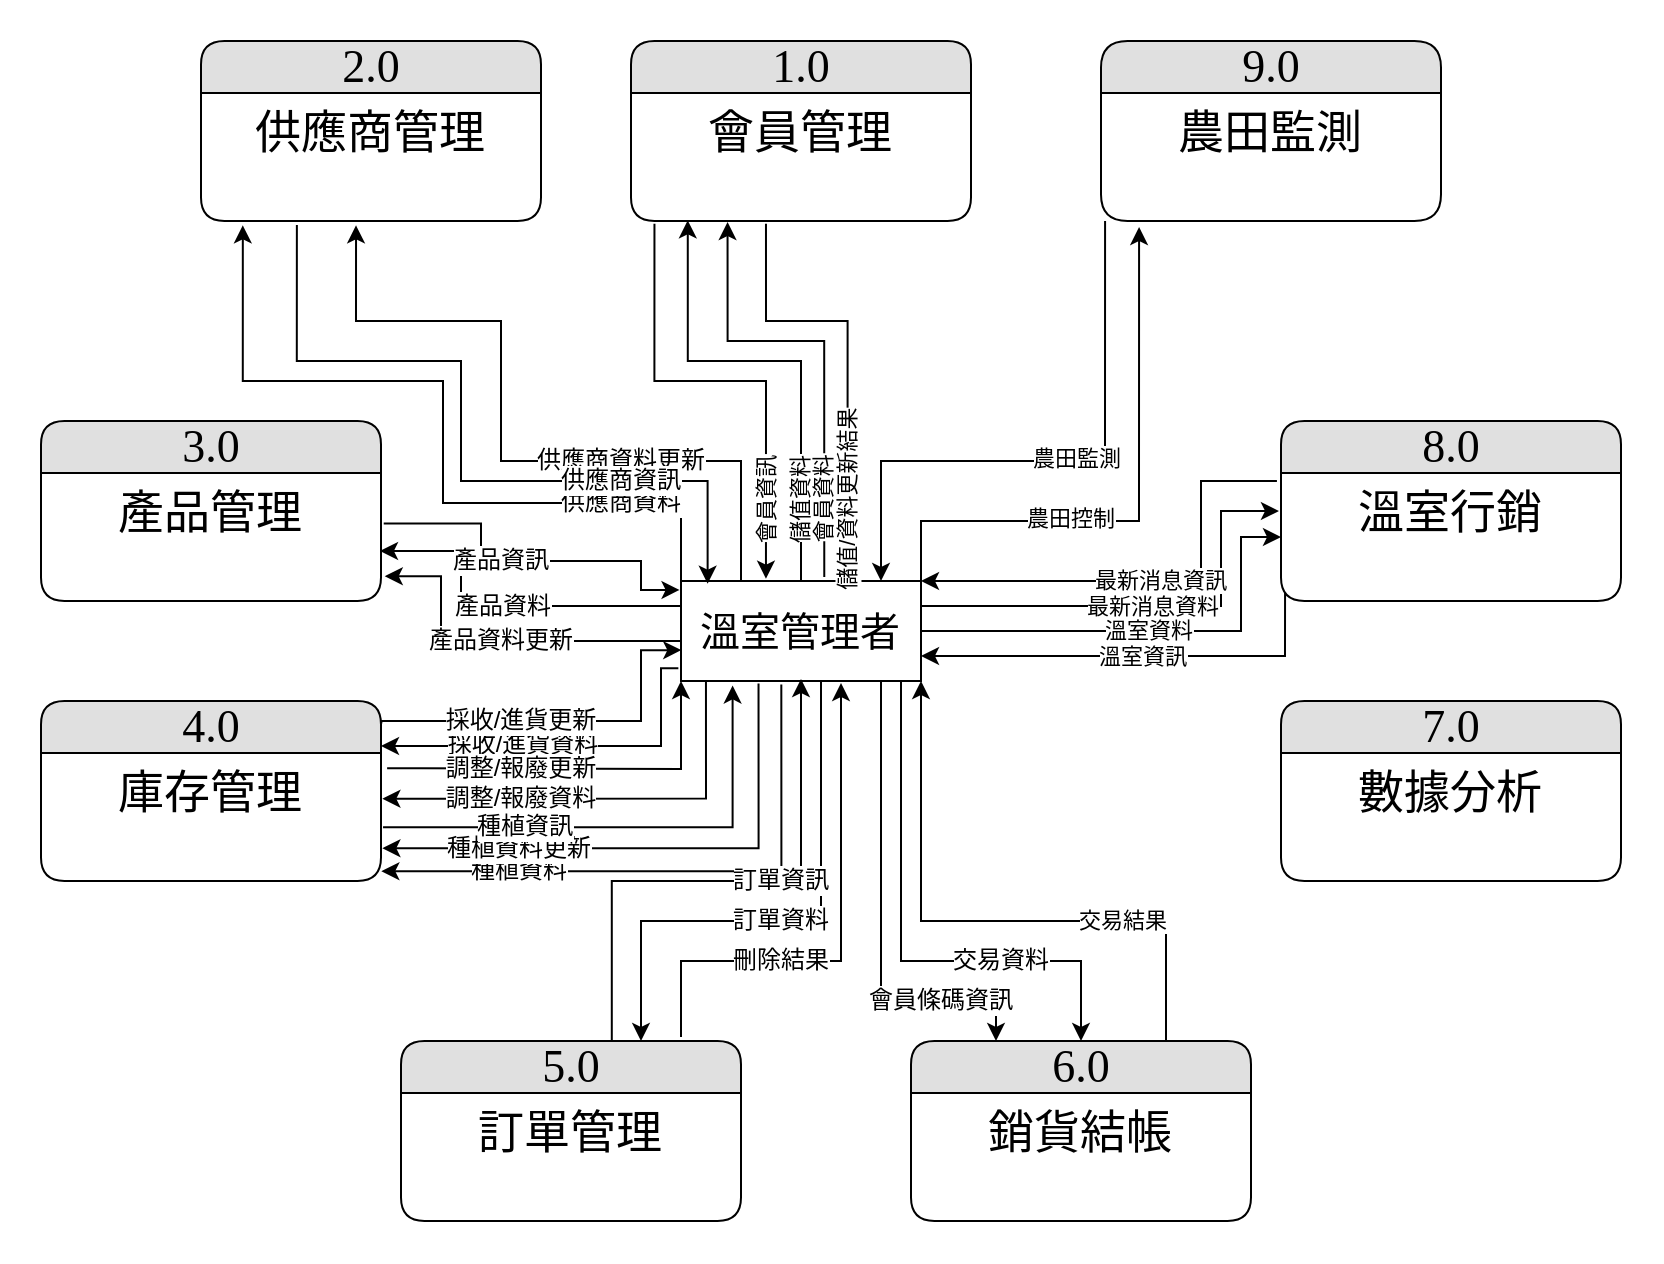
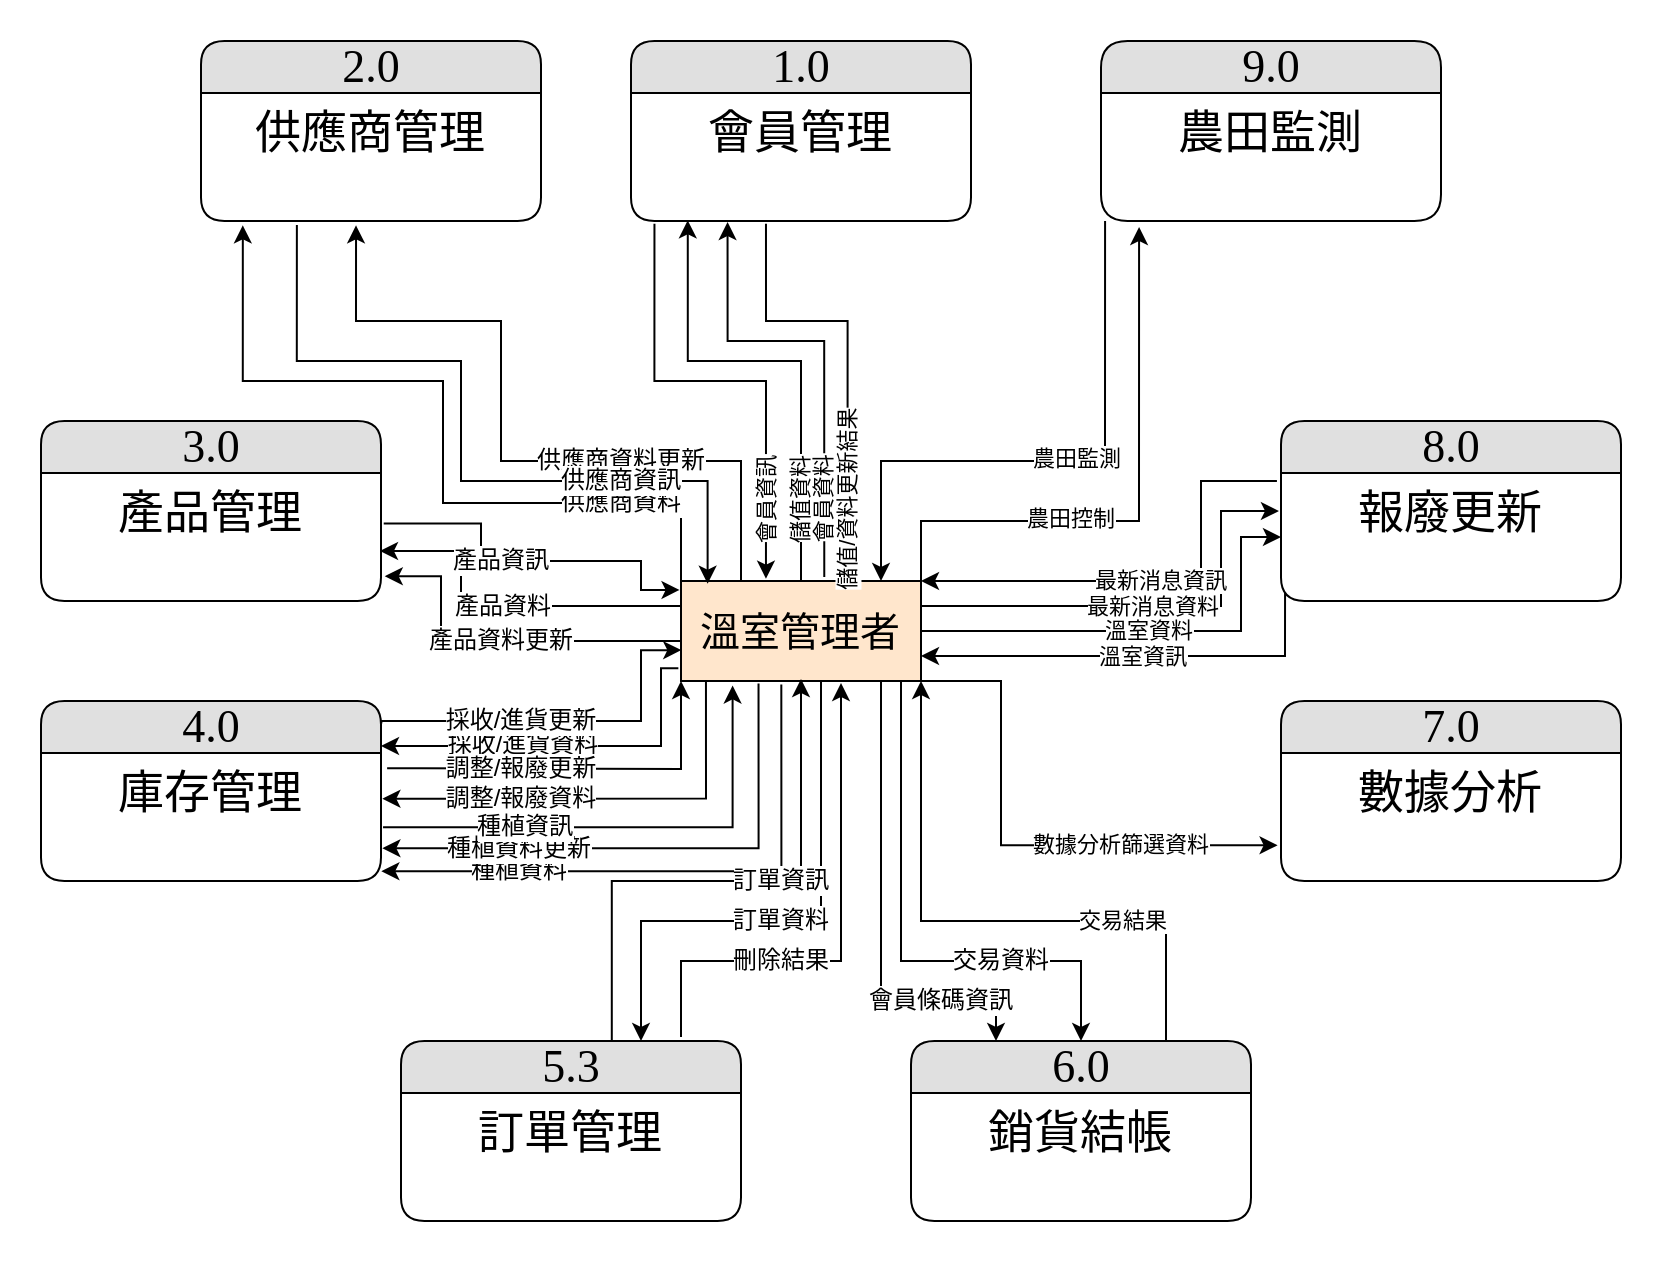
(1451, 515) -> (1451, 515)
(801, 631) -> (801, 631)
none -> (1010, 845)
(572, 1067) -> (572, 1067)
